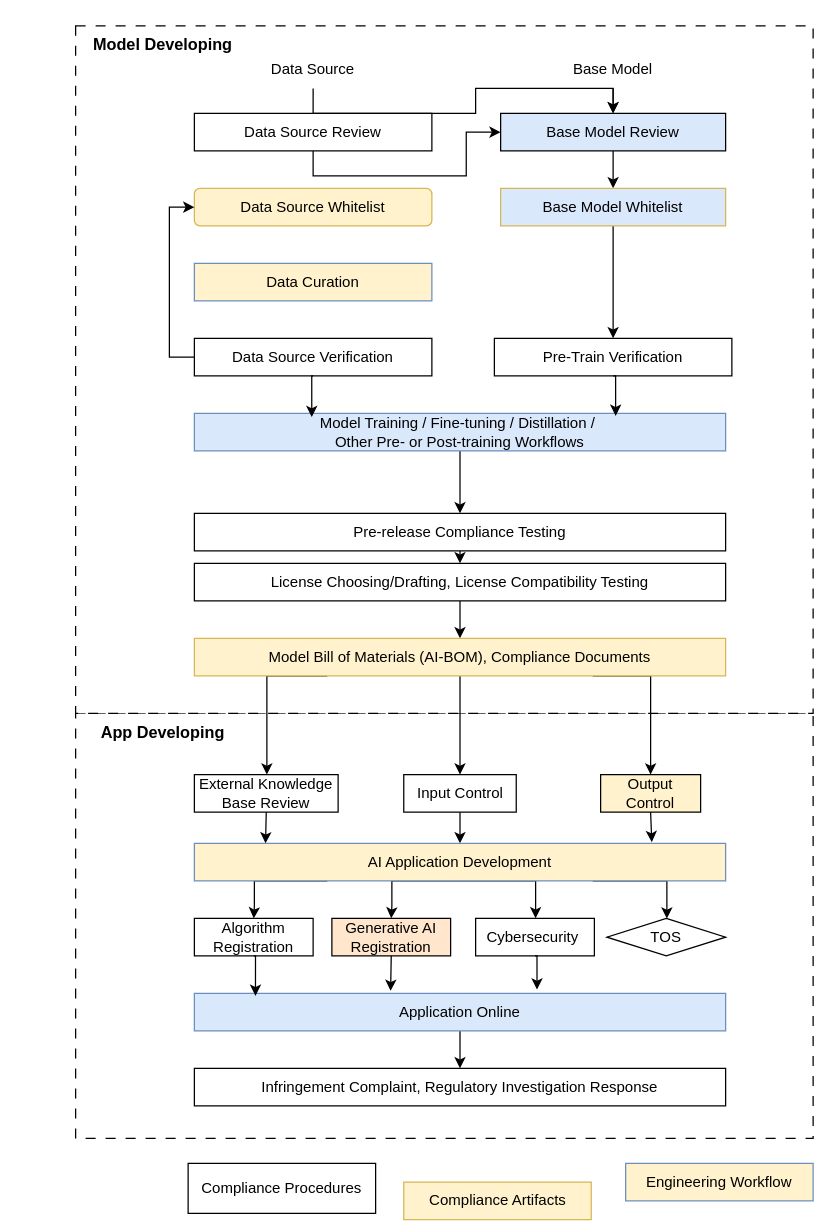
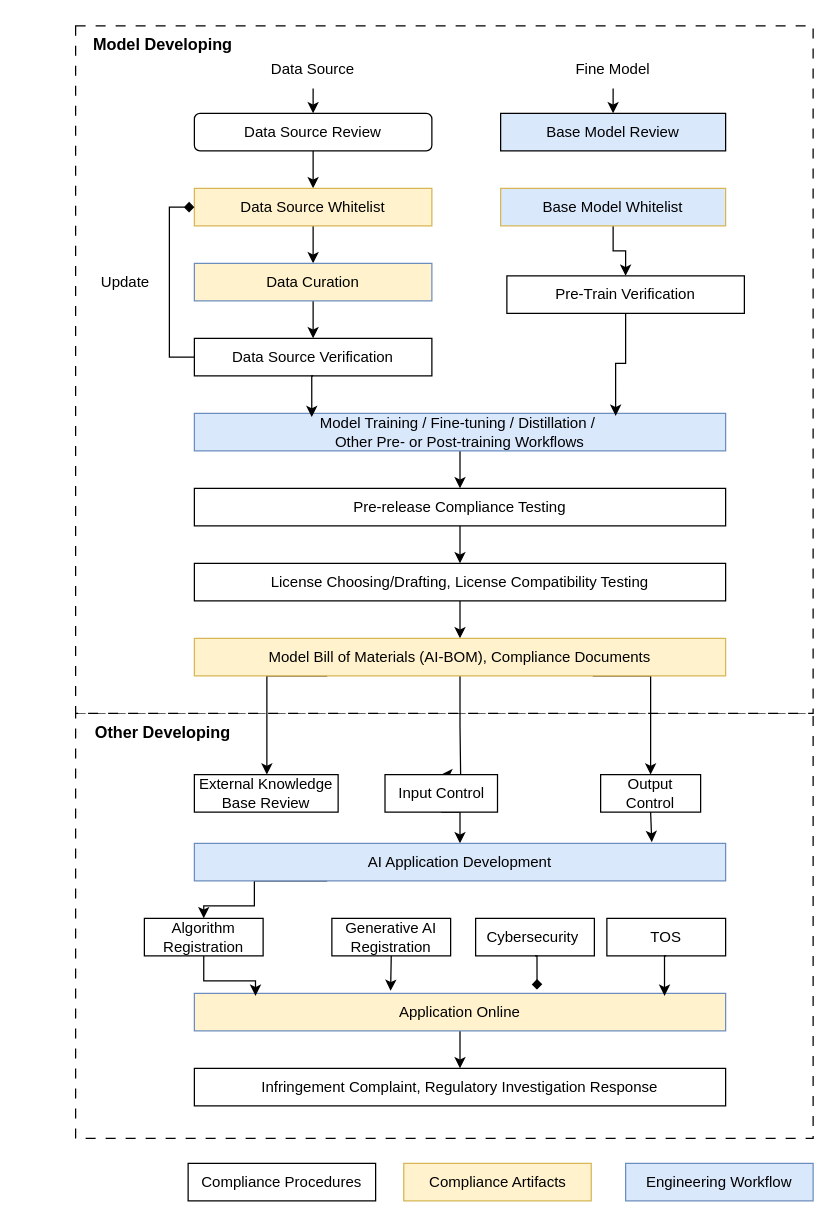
(613, 69) -> (613, 69)
(506, 88) -> (313, 103)
(313, 132) -> (313, 132)
(613, 165) -> none
(422, 176) -> (313, 176)
(184, 207) -> (183, 207)
(313, 207) -> (313, 207)
none -> (313, 240)
none -> (126, 282)
none -> (313, 315)
(613, 357) -> (626, 294)
(460, 532) -> (460, 507)
(163, 732) -> (163, 732)
(460, 793) -> (441, 793)
(651, 793) -> (651, 793)
(266, 823) -> none
(460, 862) -> (460, 862)
(392, 894) -> none
(536, 894) -> none
(667, 894) -> none
(254, 937) -> (204, 937)
(391, 937) -> (391, 937)
(666, 937) -> (666, 937)
none -> (665, 971)
(537, 979) -> (537, 979)
(460, 1012) -> (460, 1012)
(719, 1182) -> (719, 1182)
(282, 1188) -> (282, 1182)
(498, 1201) -> (498, 1182)
